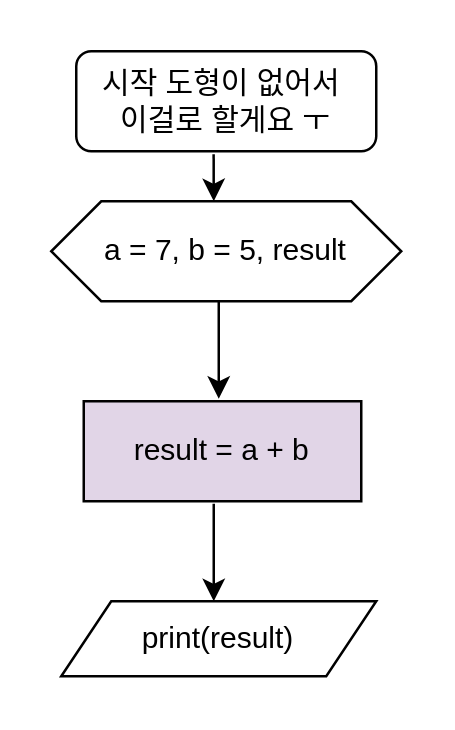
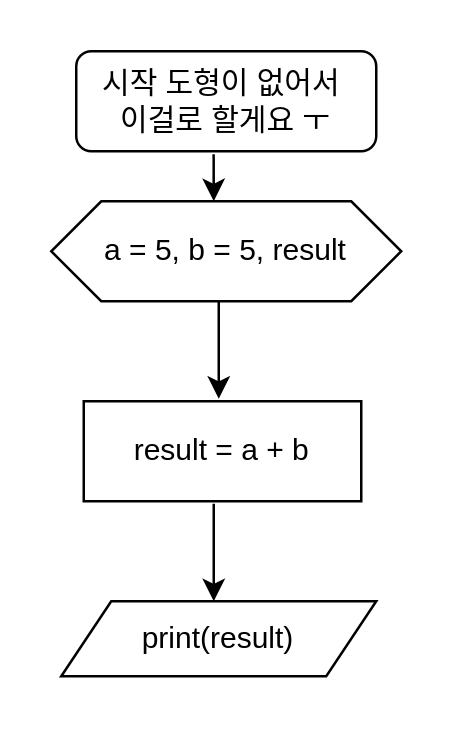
(226, 251) -> (226, 251)
(223, 451) -> (223, 451)
